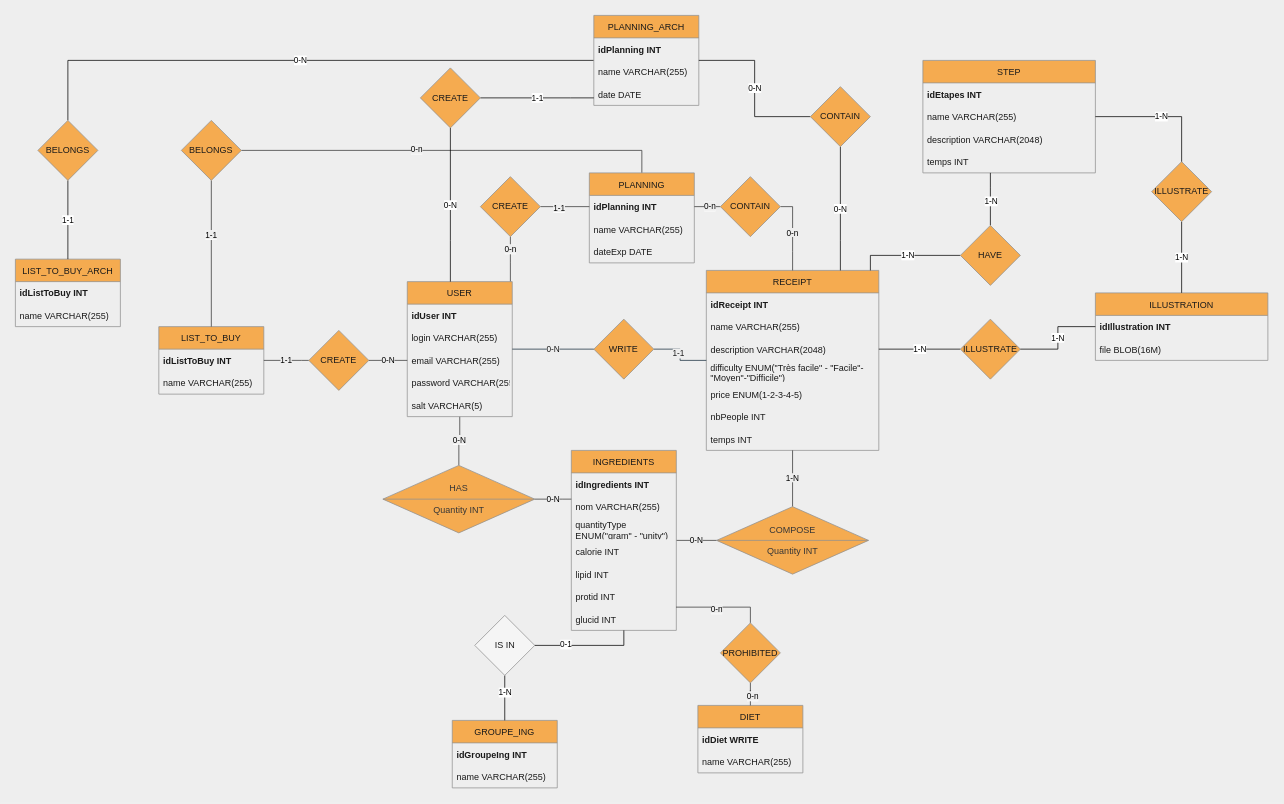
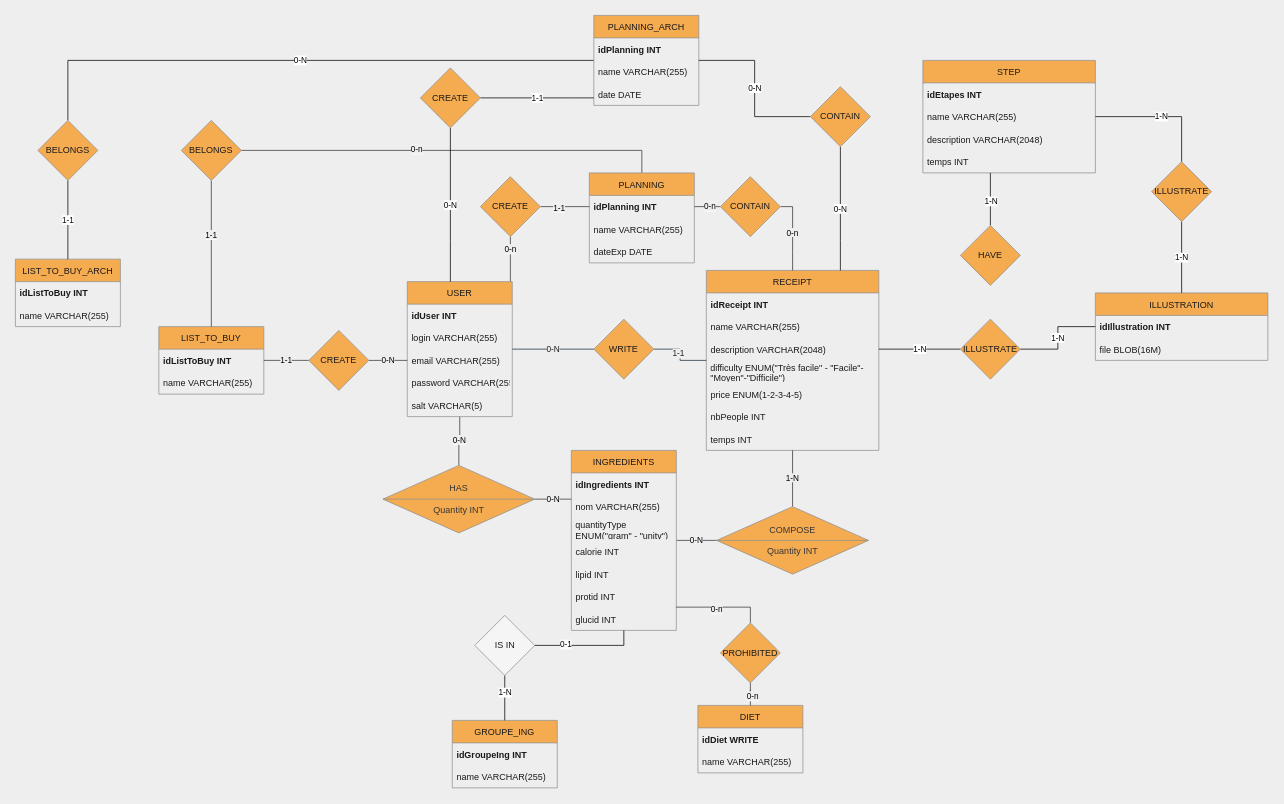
(908, 255) -> none
